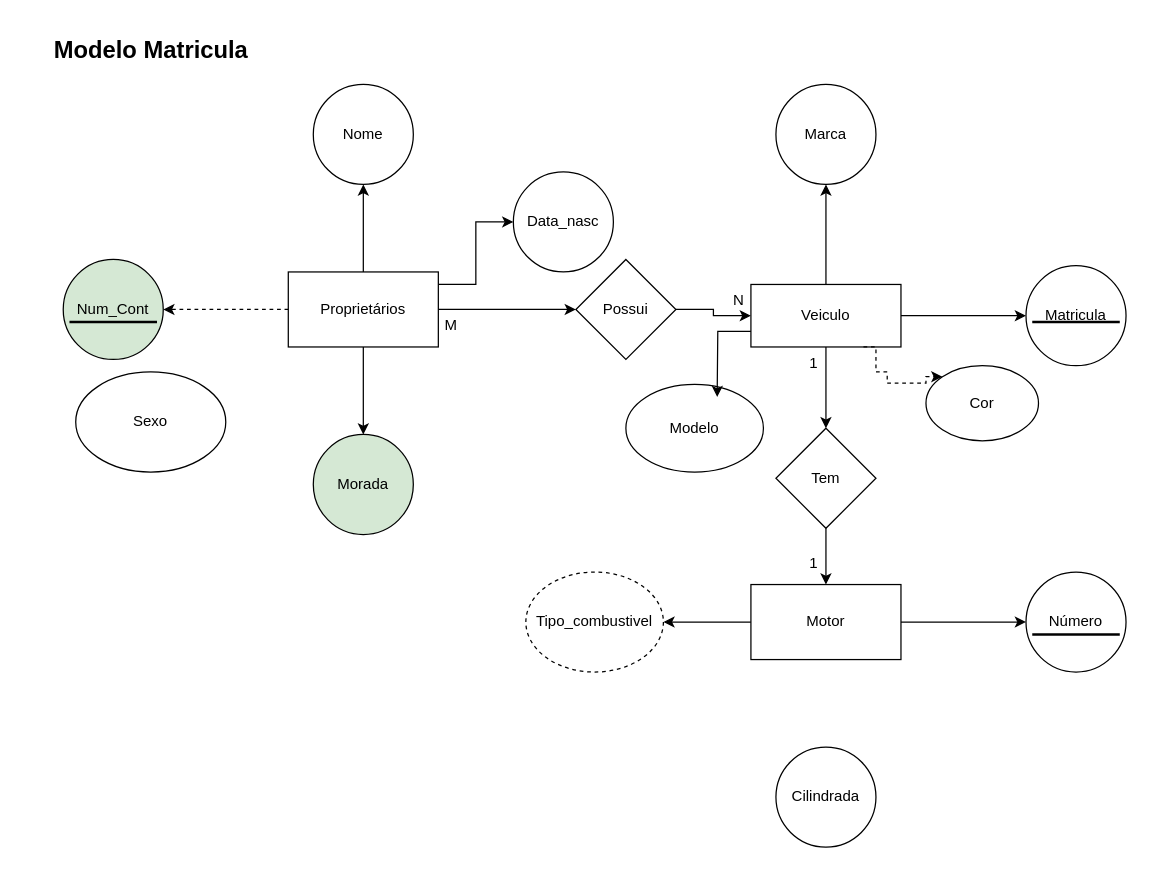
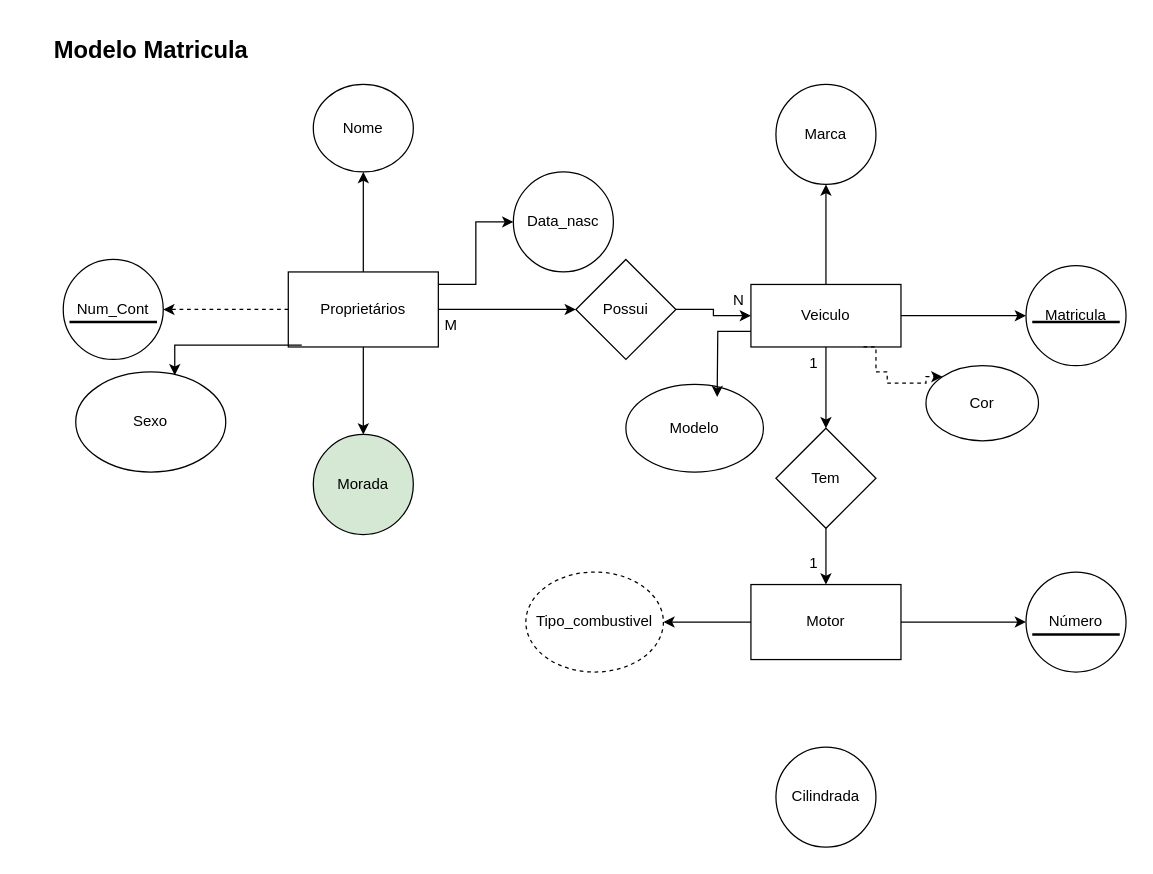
(363, 134) -> (363, 128)
(113, 309) -> (113, 309)
none -> (228, 345)
